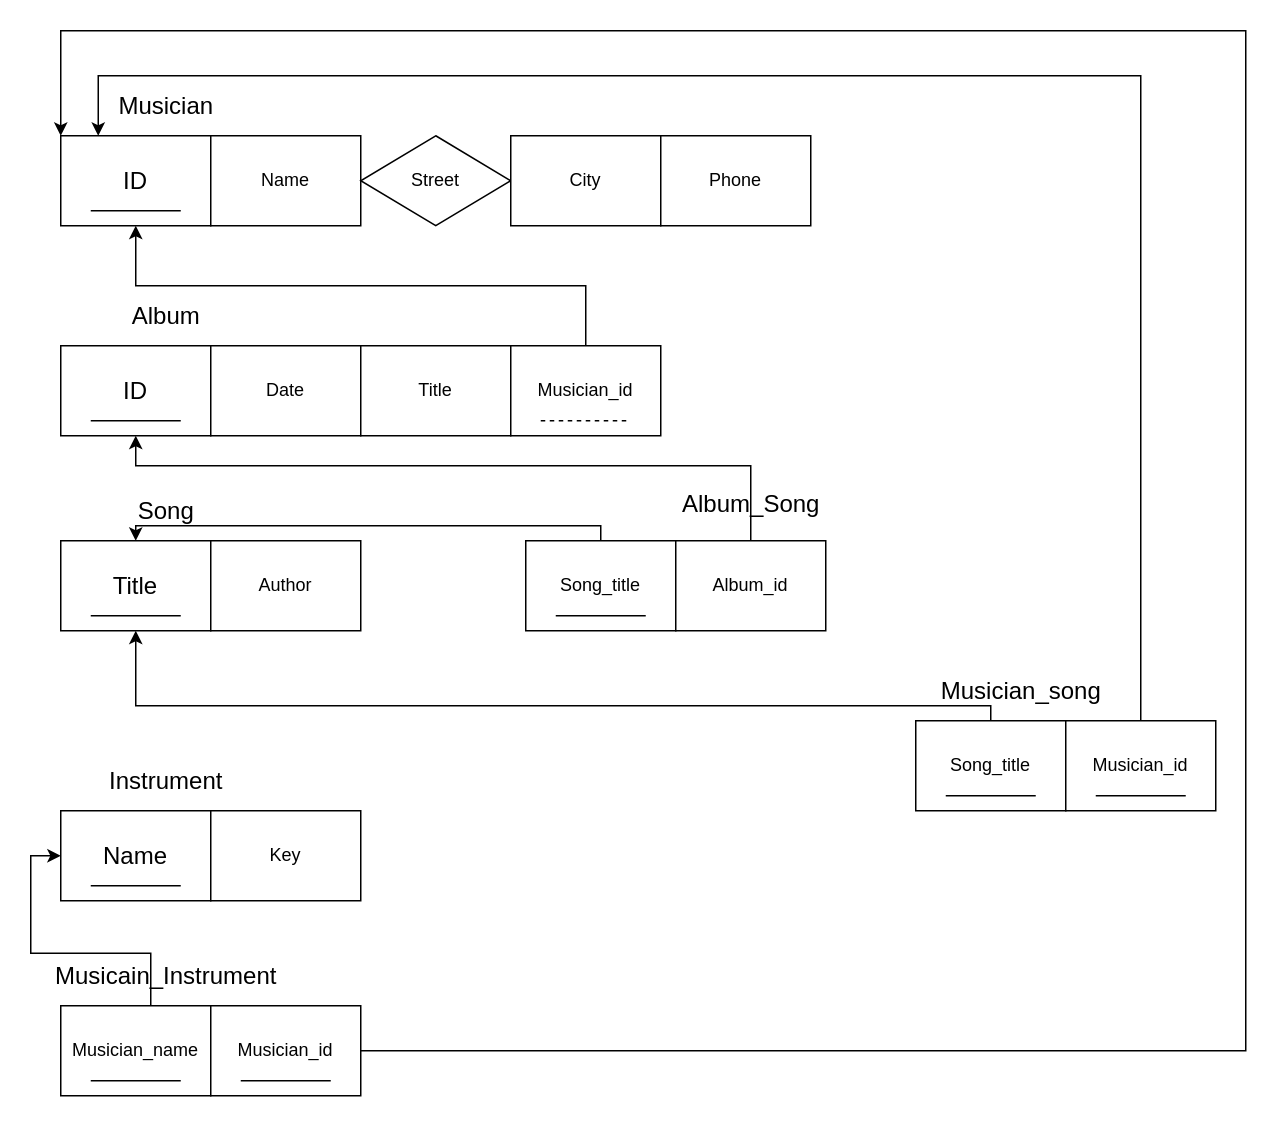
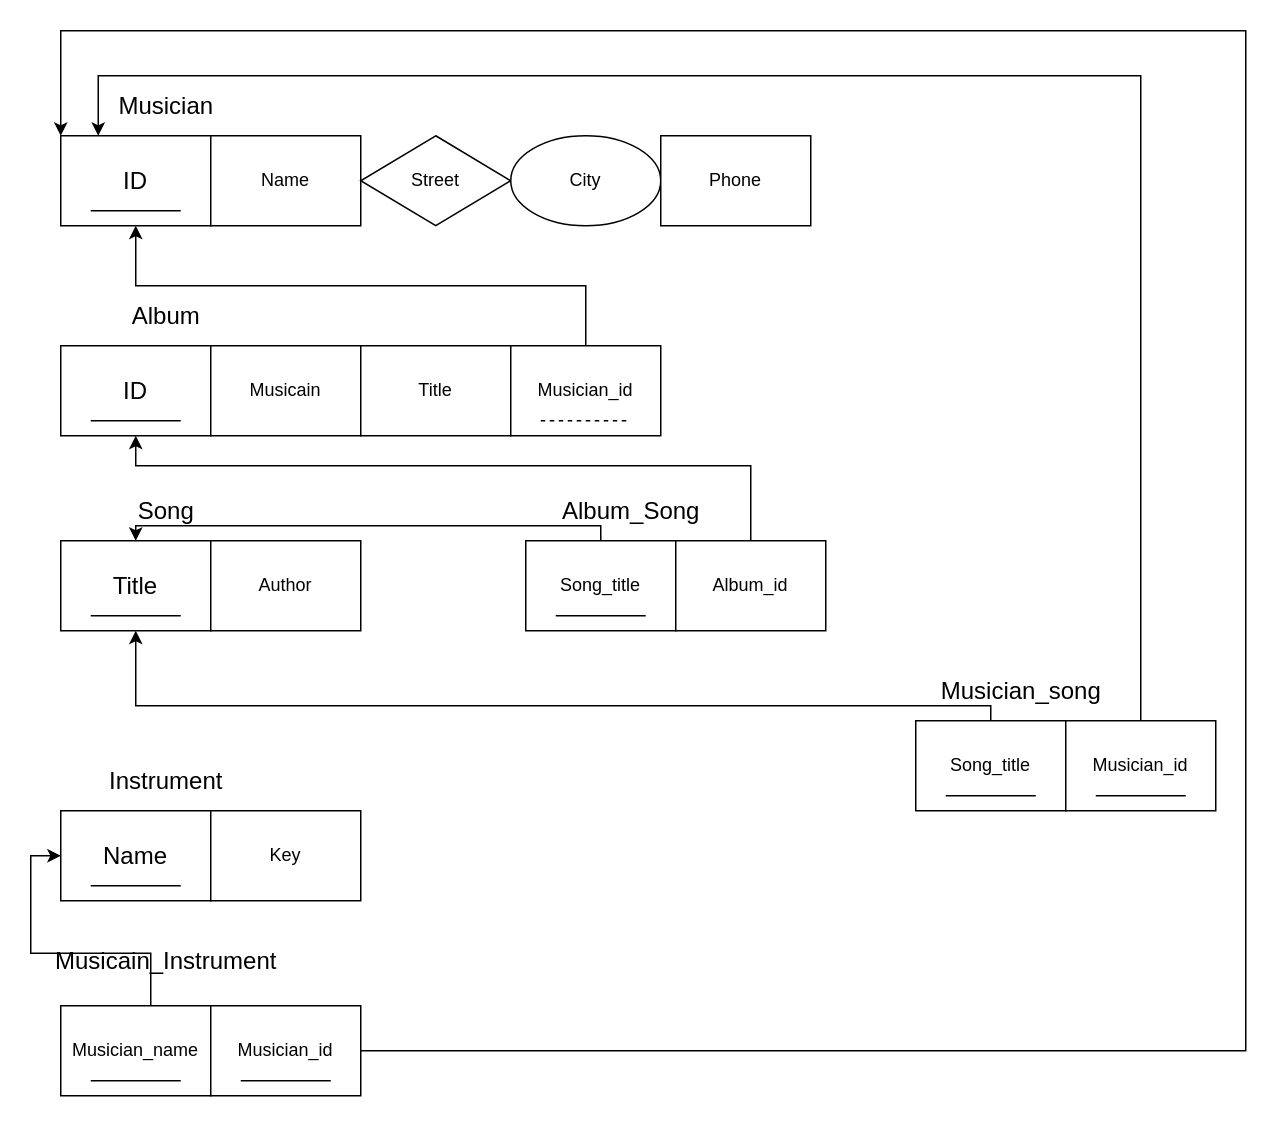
(586, 181) -> (586, 181)
(286, 391) -> (286, 391)
(751, 503) -> (631, 511)
(166, 976) -> (166, 961)
